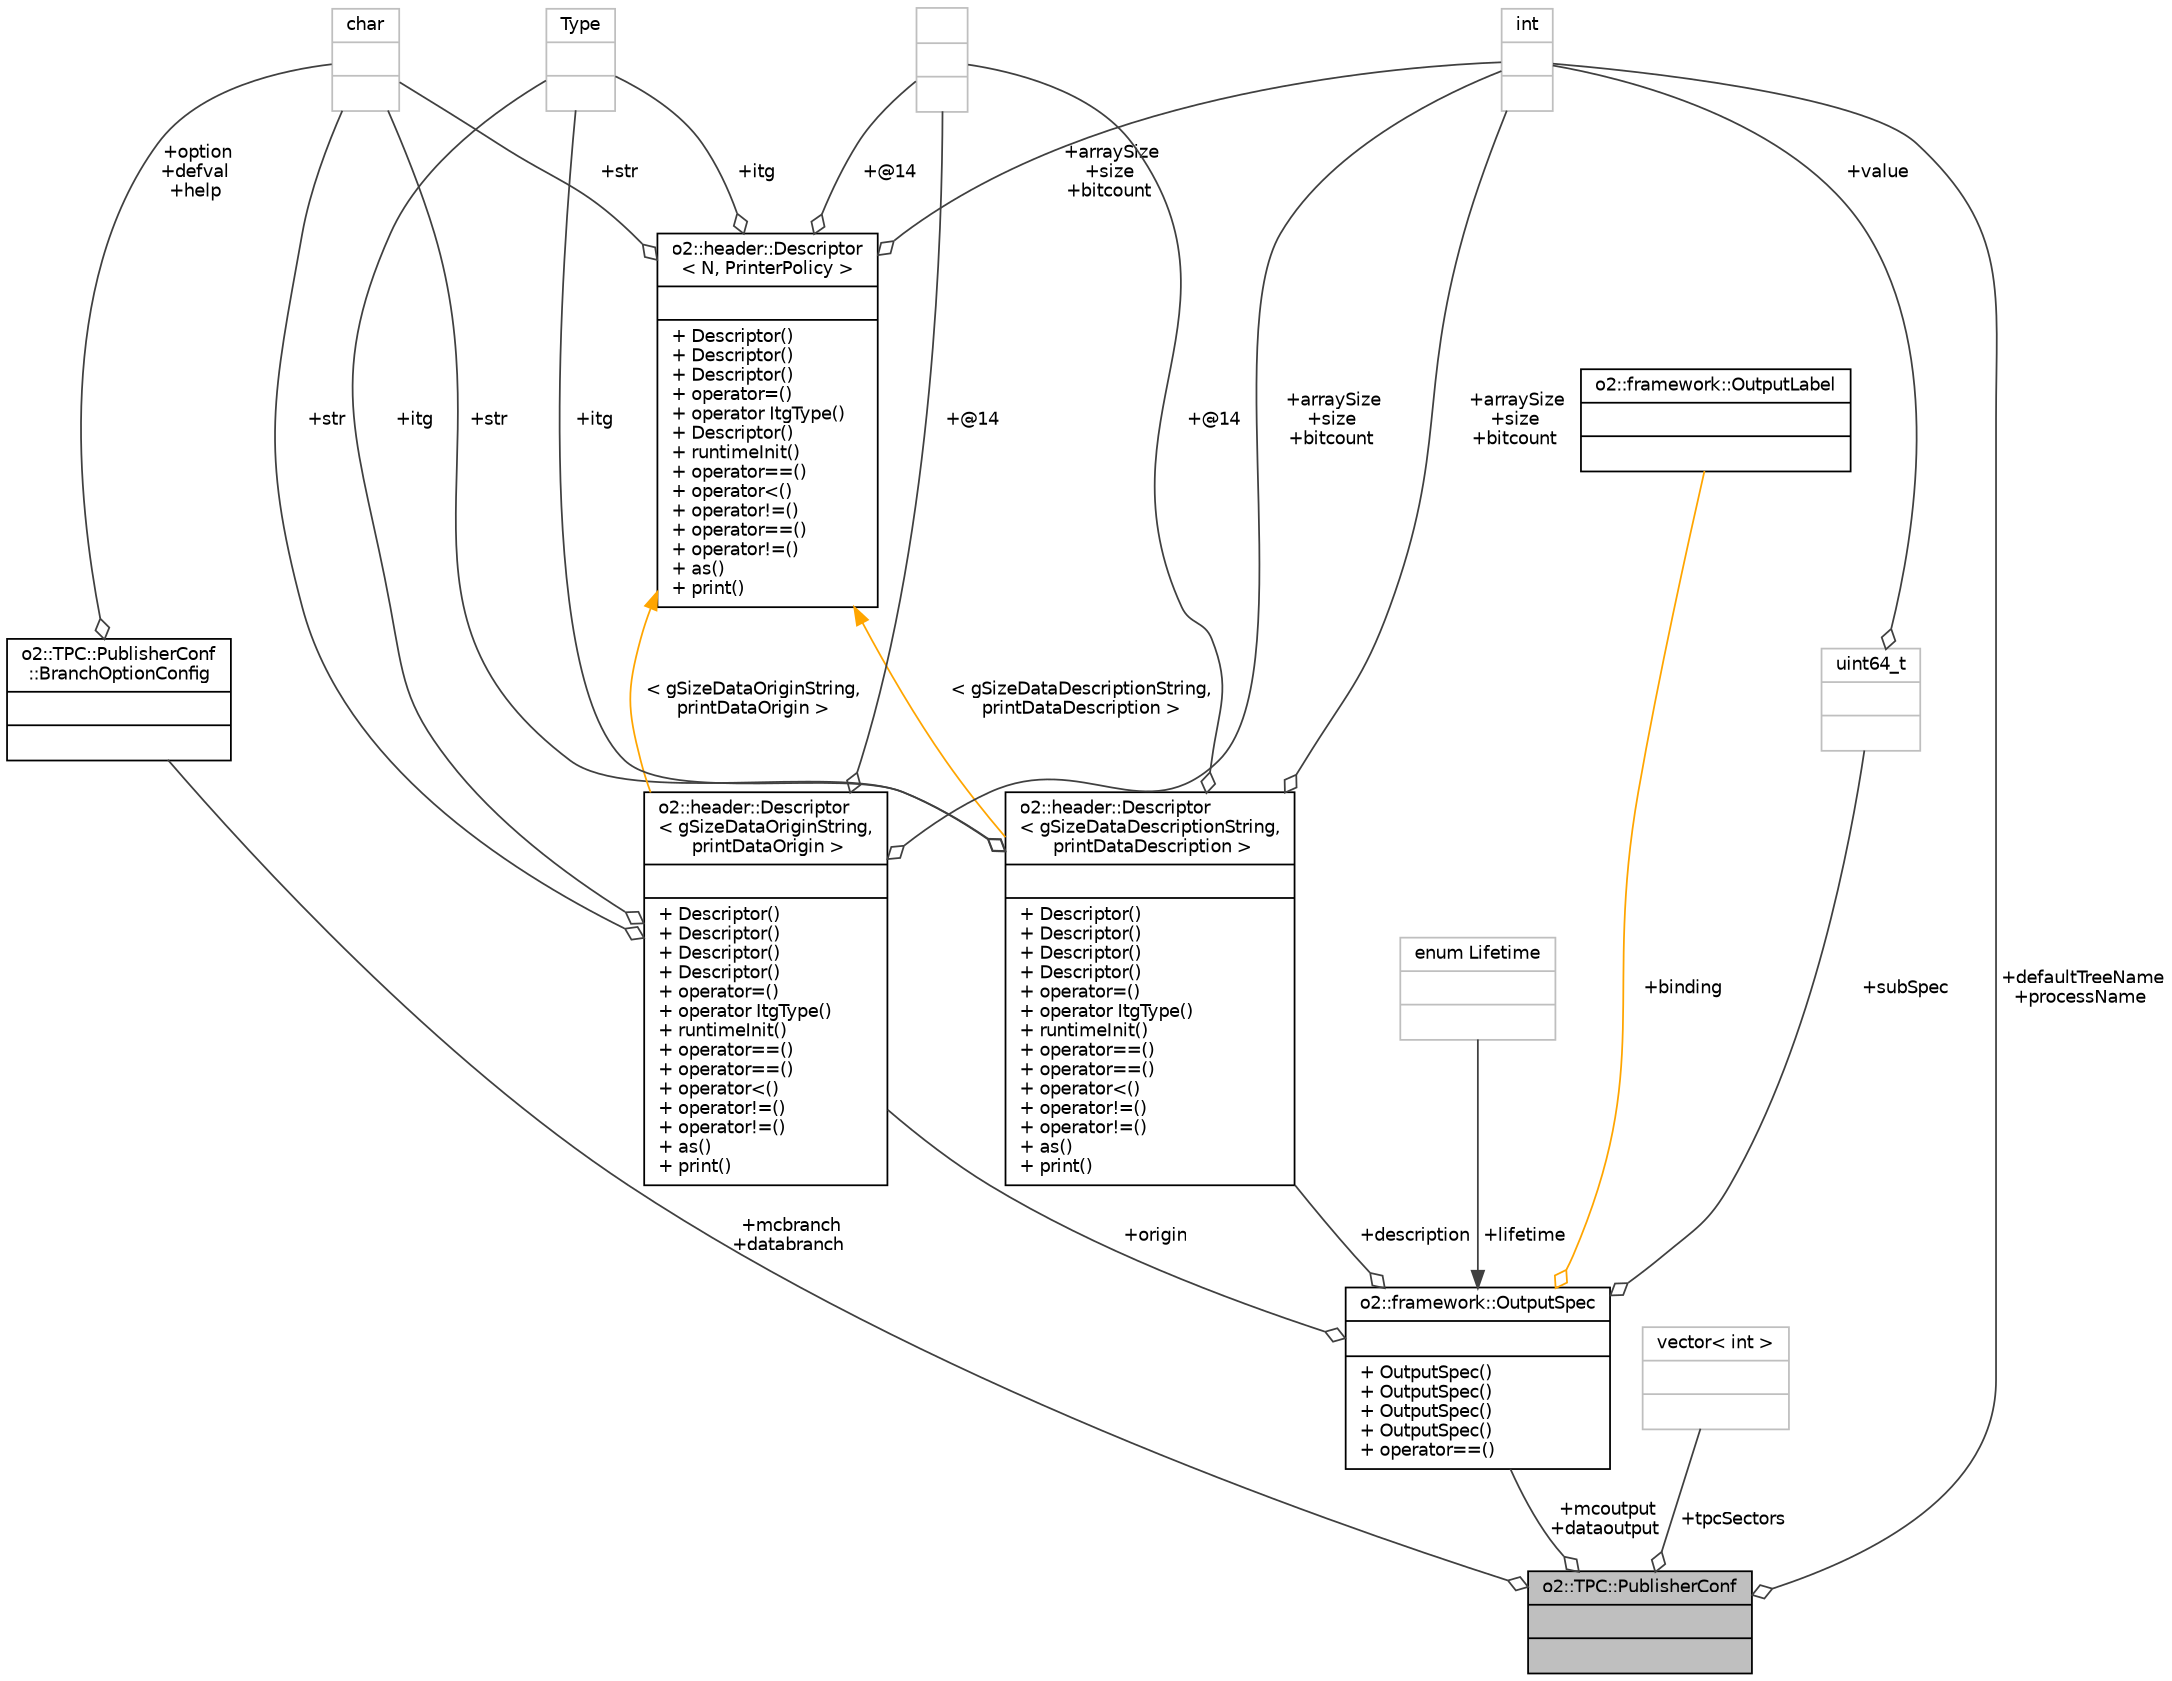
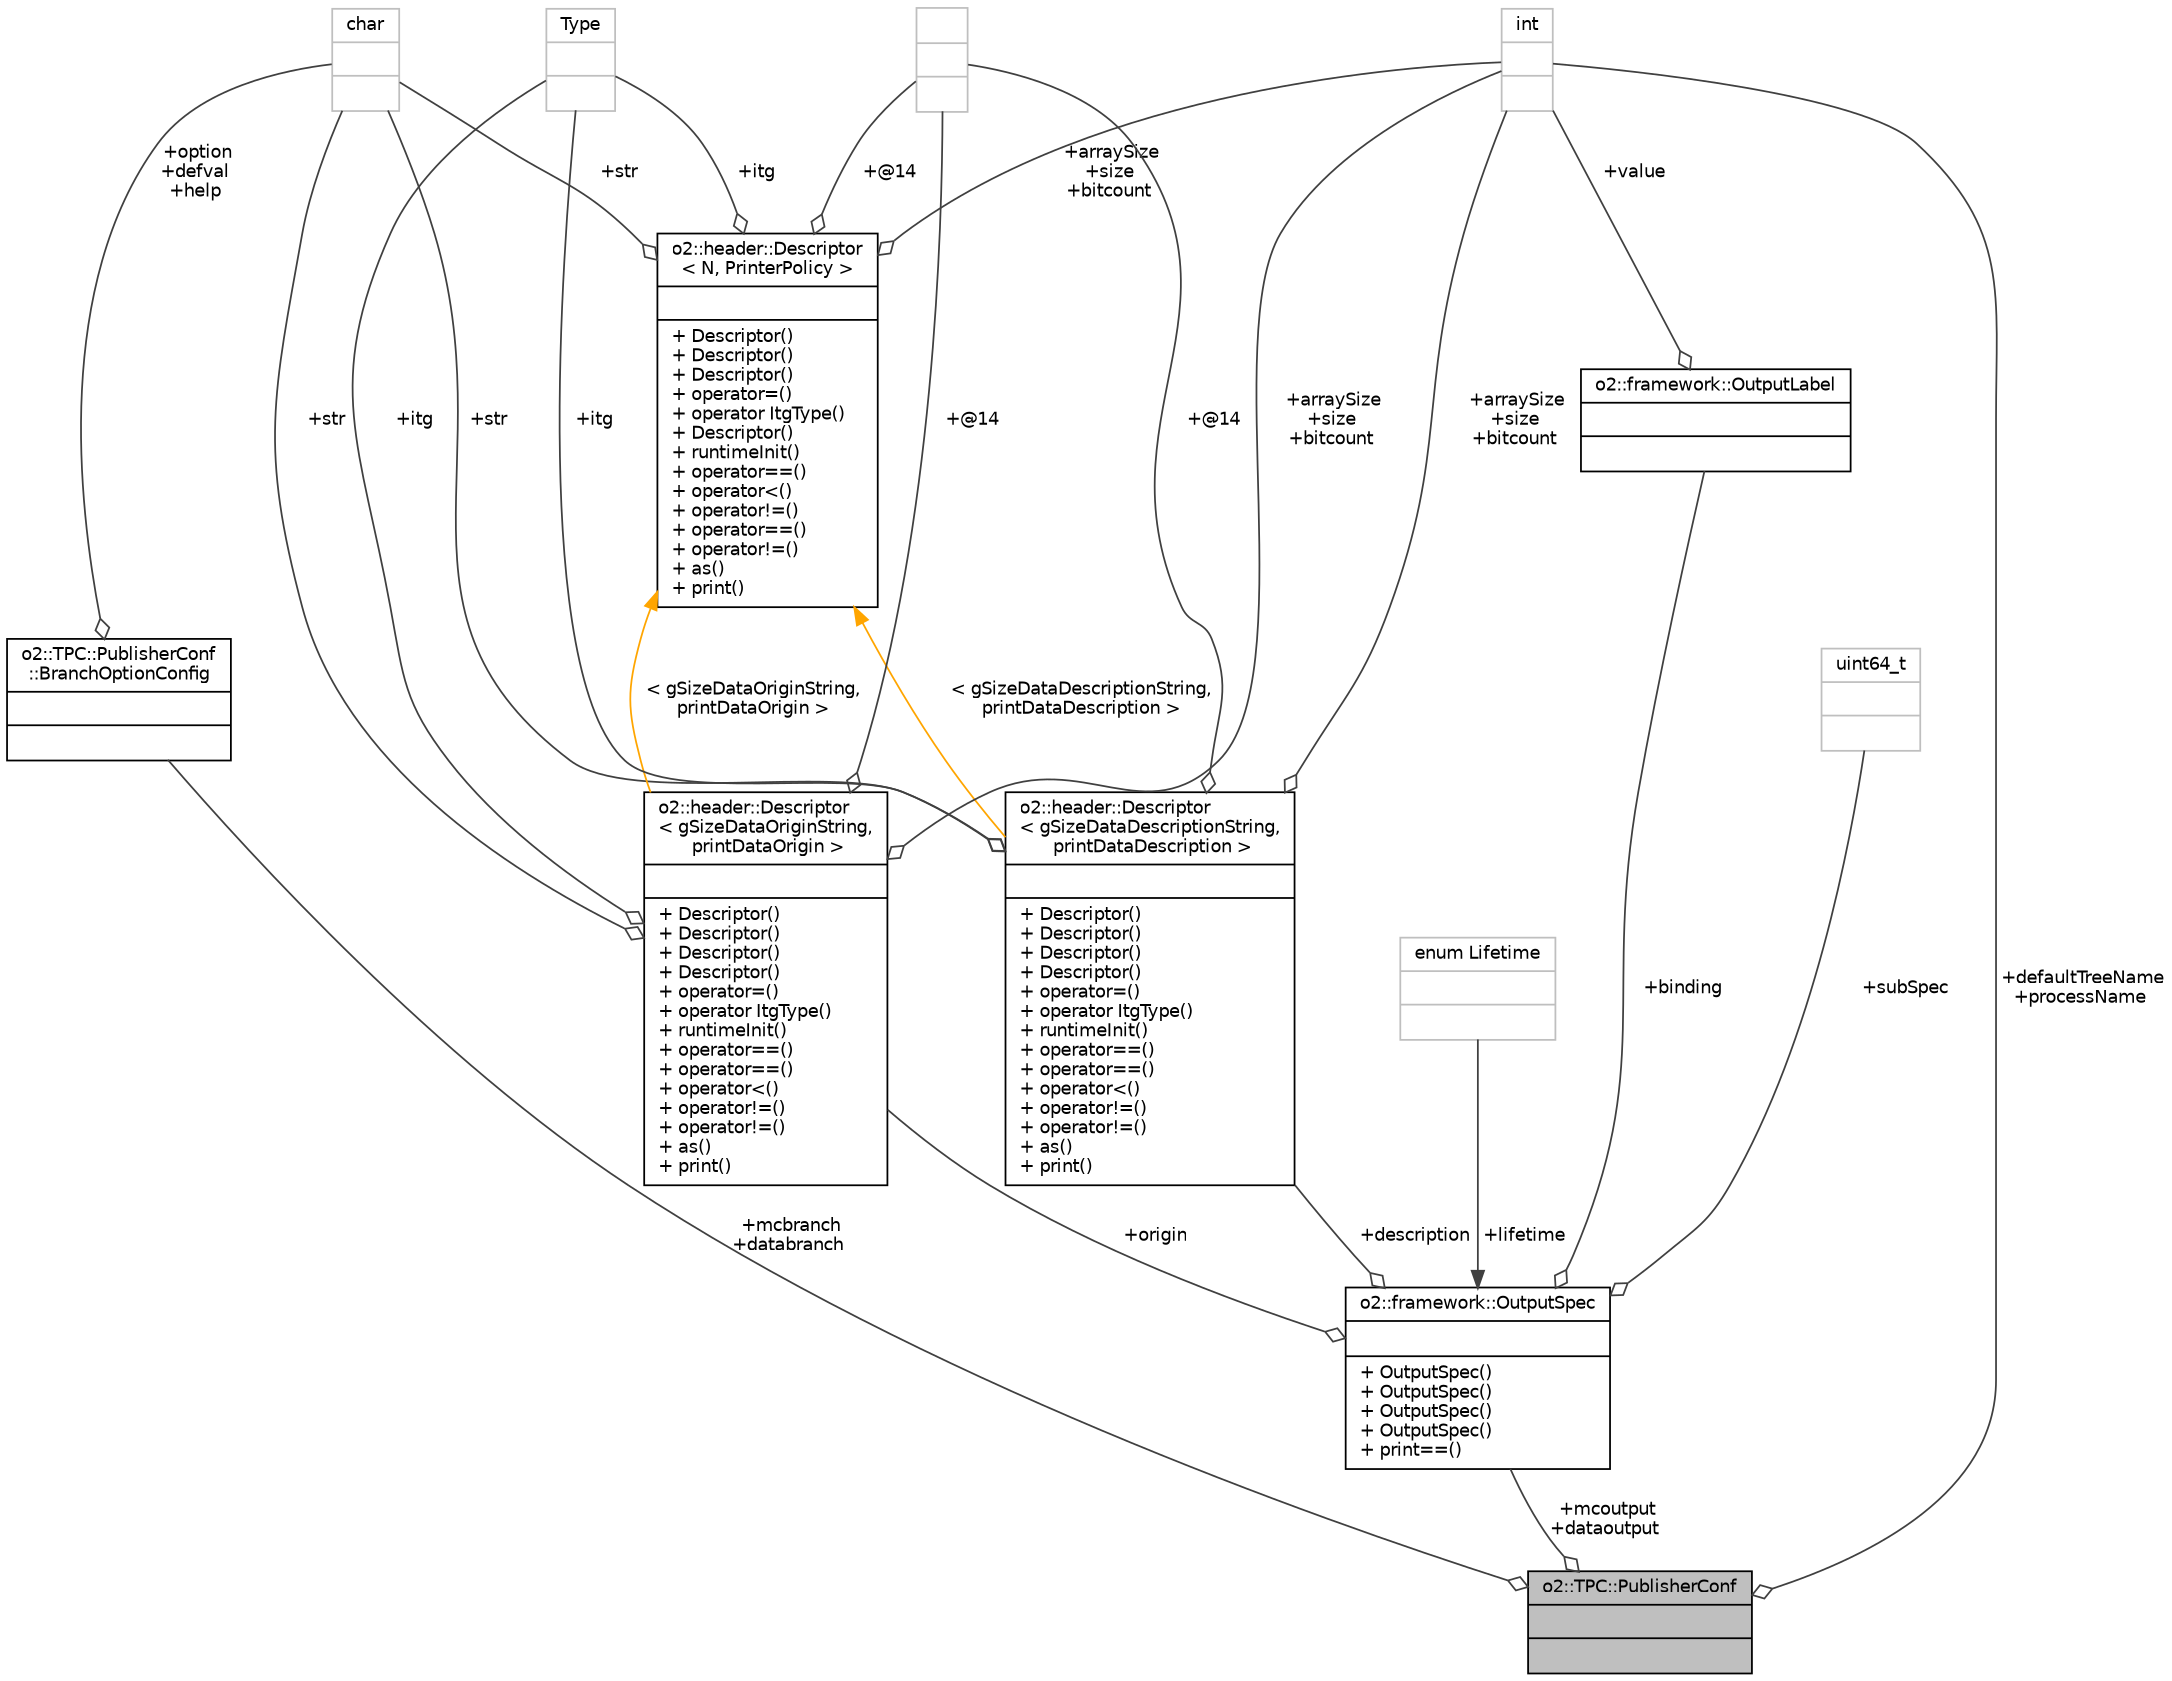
(1876, 251) -> (1617, 231)
(1628, 871) -> (1628, 871)
(1716, 1378) -> none
(1428, 1451) -> (1411, 1451)
